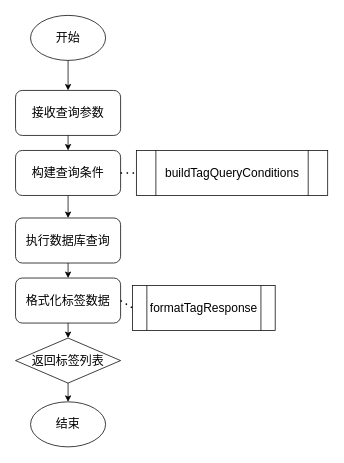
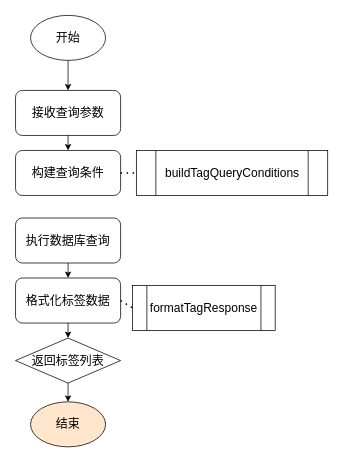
(68, 211) -> none
(68, 424) -> (68, 424)
